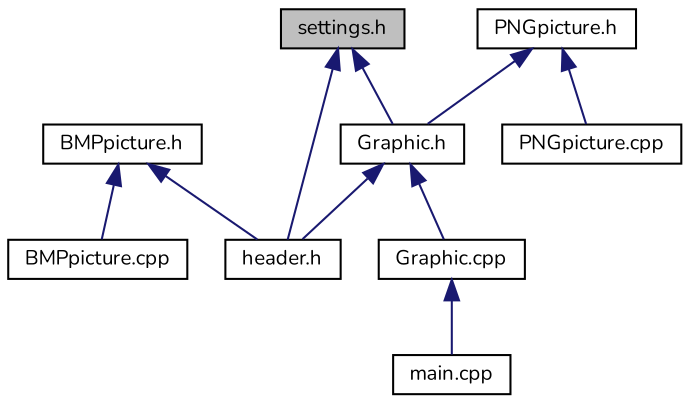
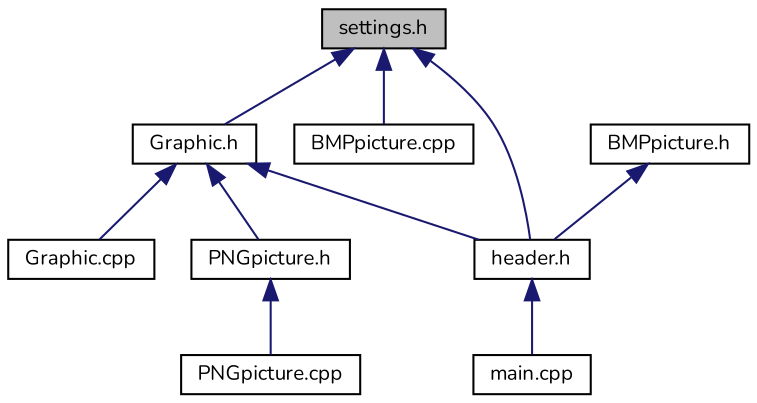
(471, 92) -> (239, 211)
(108, 212) -> (384, 97)
(452, 328) -> (532, 328)
